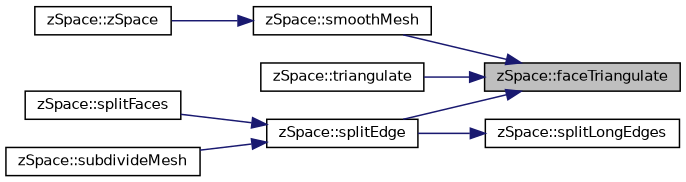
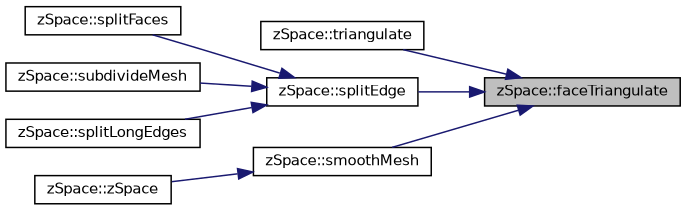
(444, 133) -> (218, 113)
